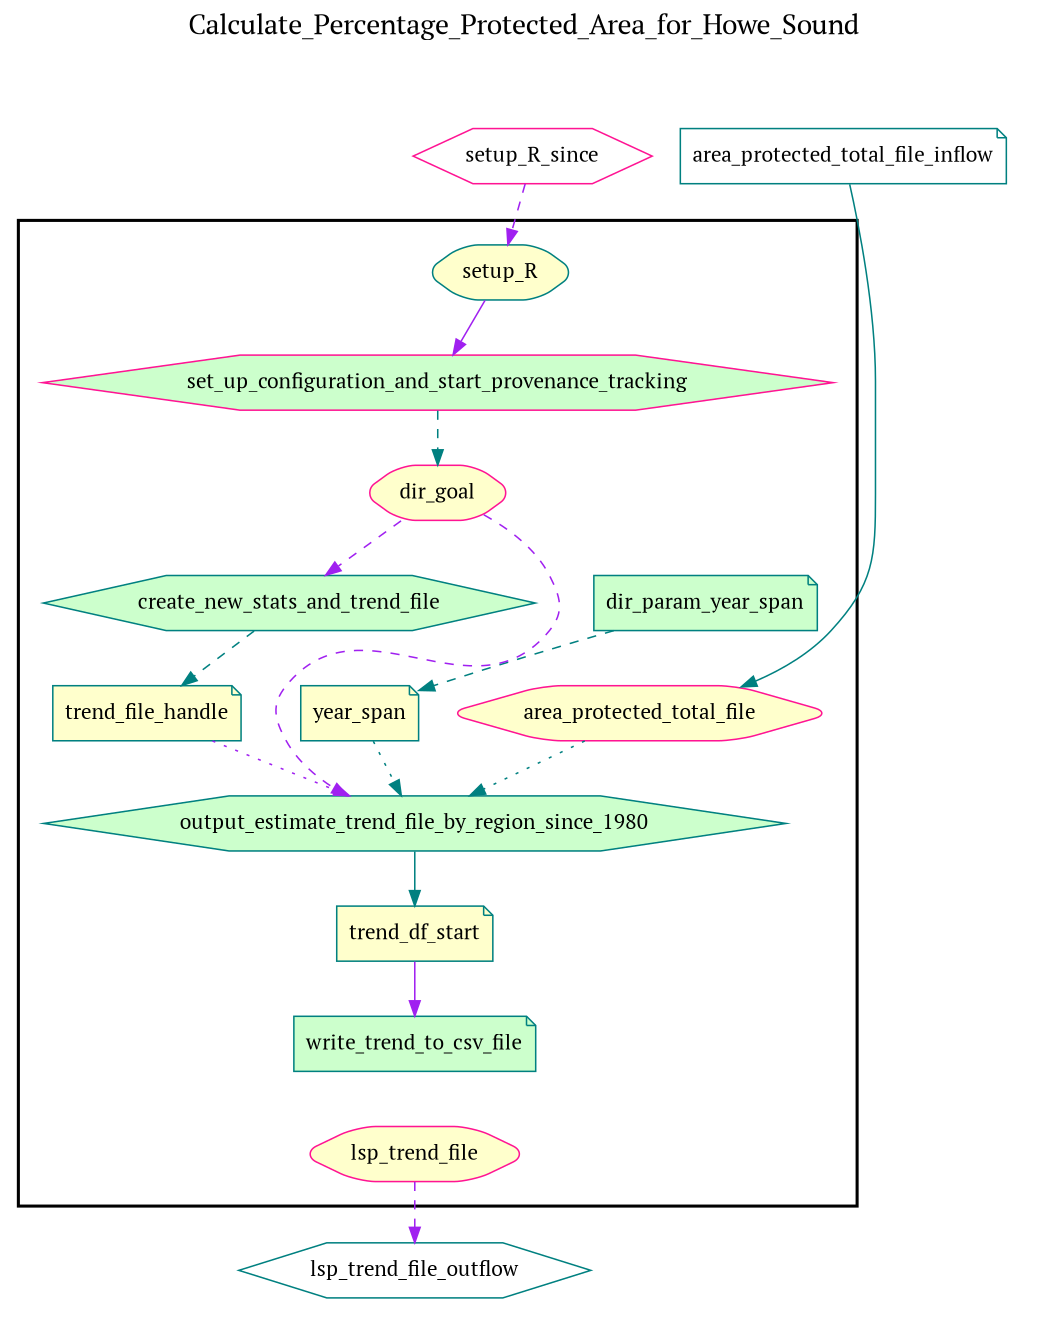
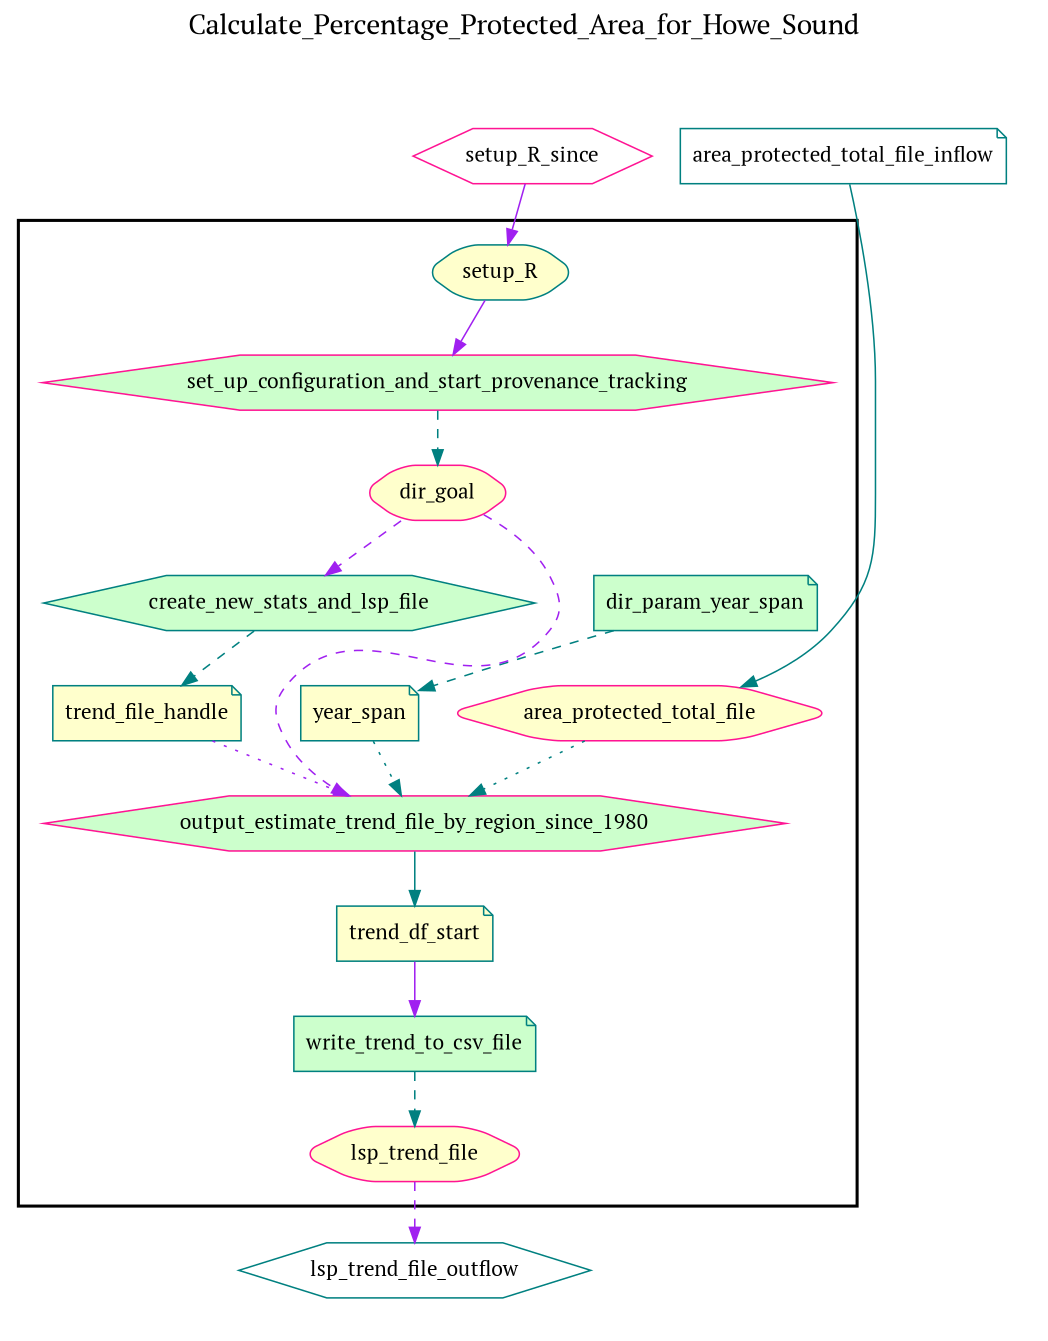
(519, 207) -> (519, 207)
(289, 603) -> (289, 603)
(415, 823) -> (415, 823)
none -> (415, 1091)
